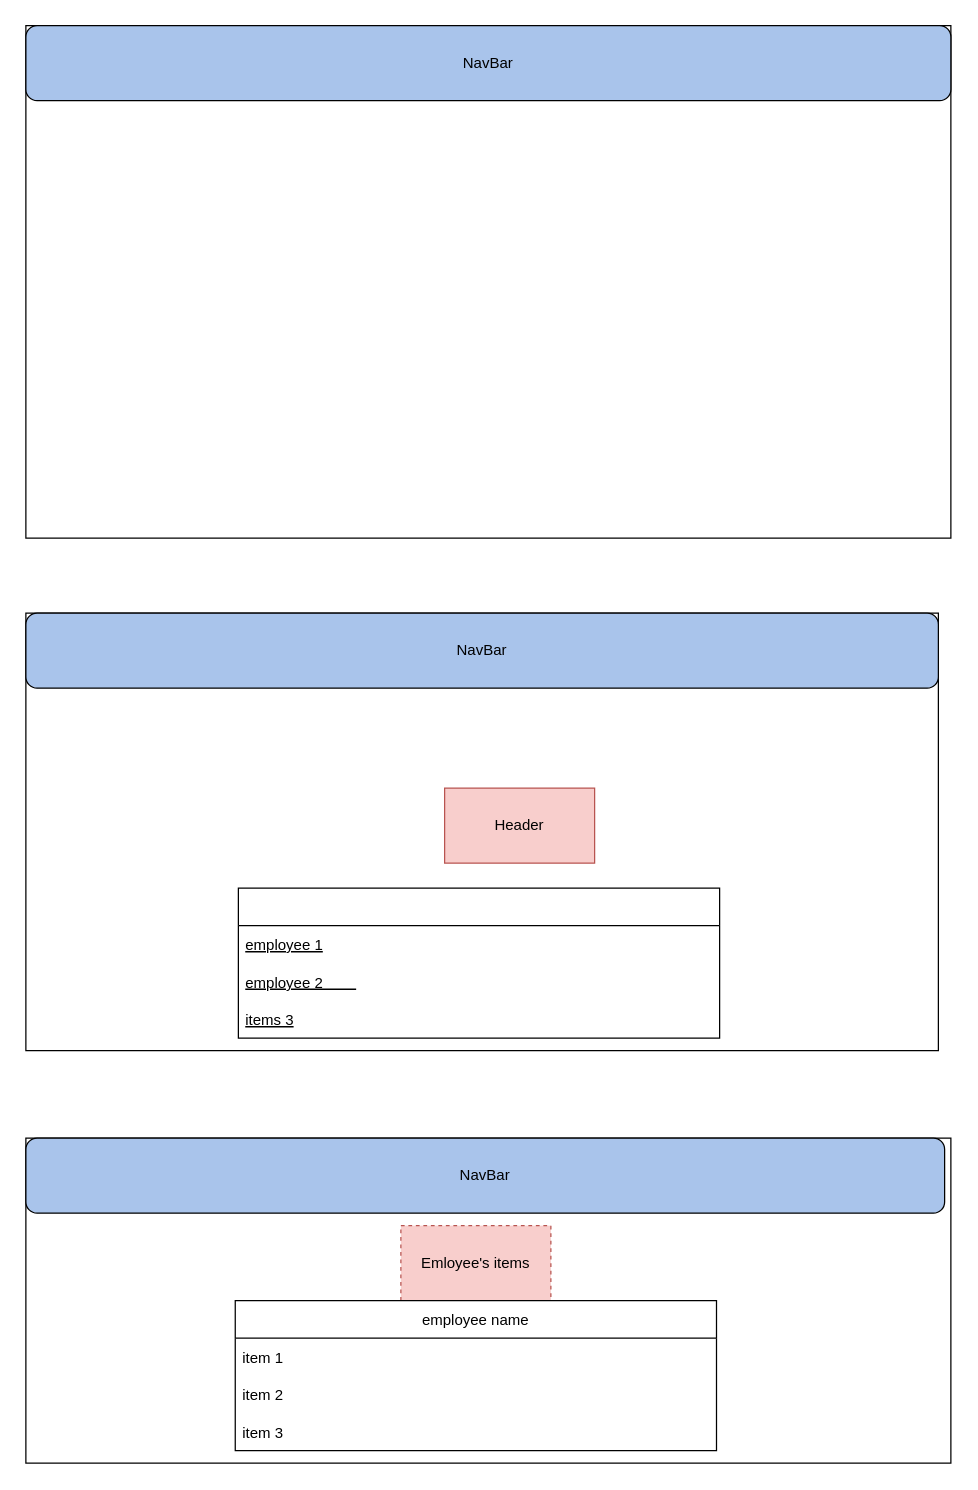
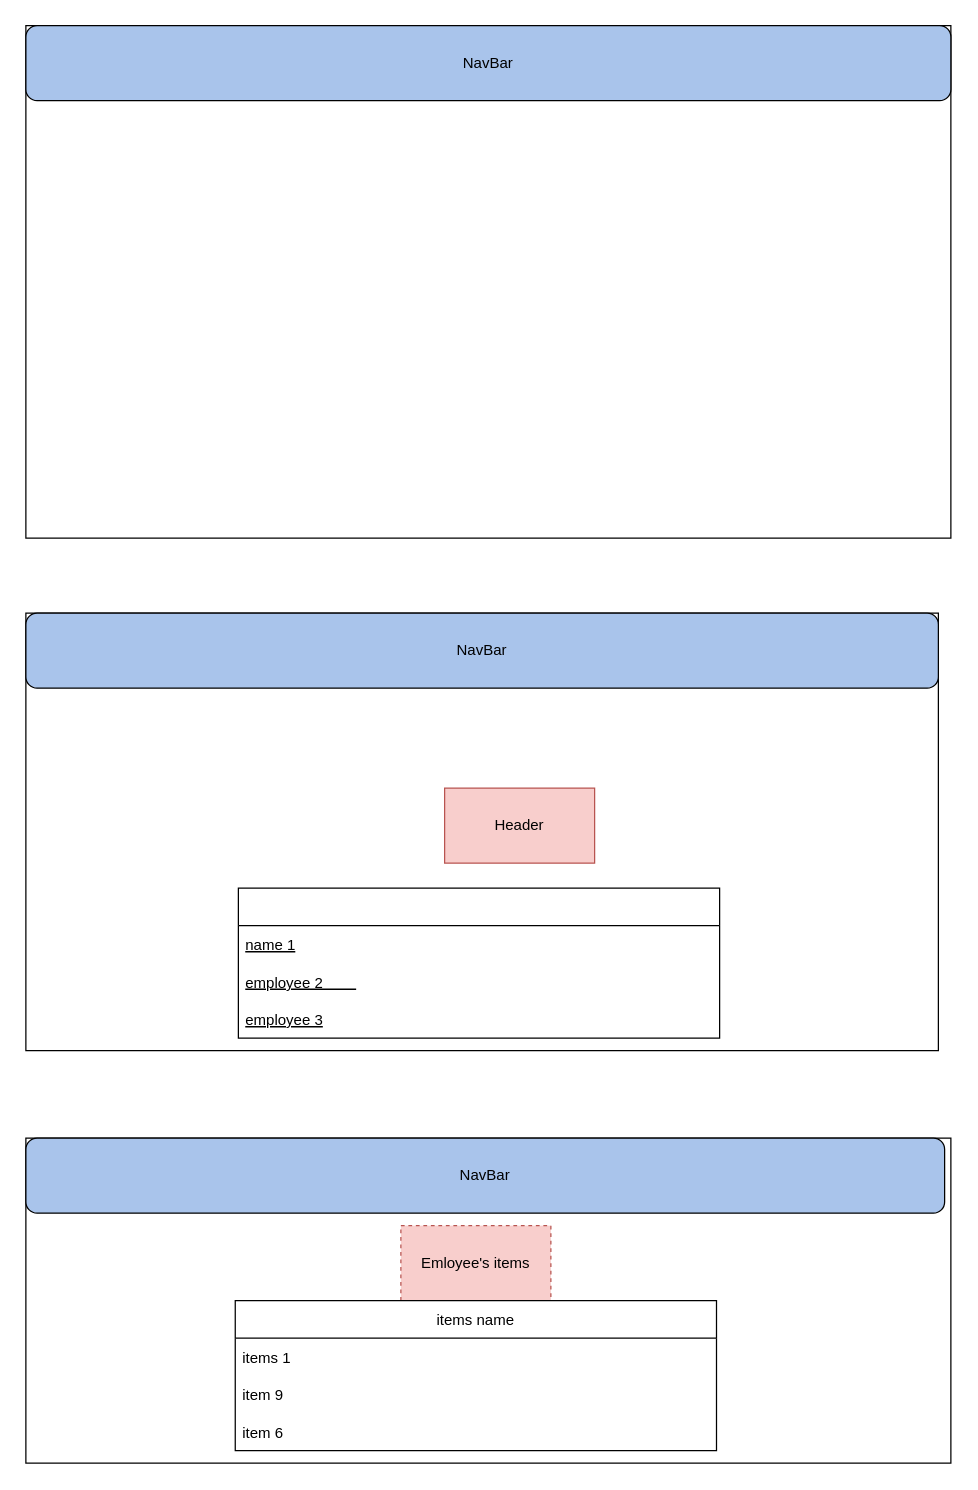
(283, 945) -> (268, 945)
(271, 1020) -> (283, 1020)
(475, 1320) -> (475, 1320)
(263, 1358) -> (267, 1358)
(263, 1395) -> (263, 1395)
(263, 1433) -> (263, 1433)
